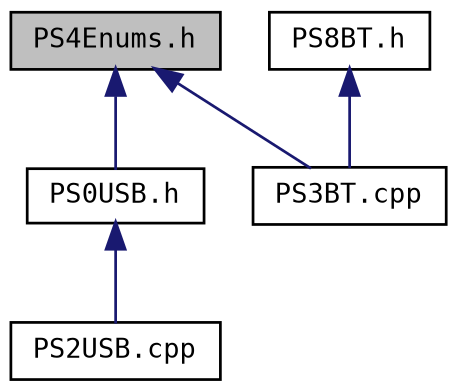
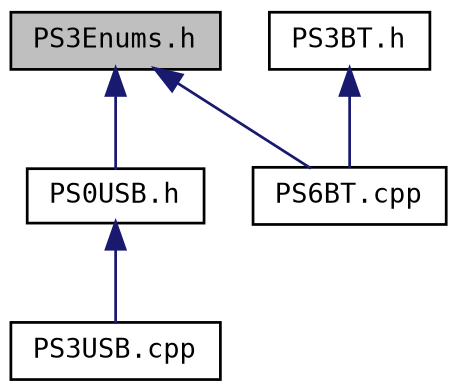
(116, 41) -> (116, 41)
(350, 41) -> (350, 41)
(350, 196) -> (350, 196)
(116, 351) -> (116, 351)
